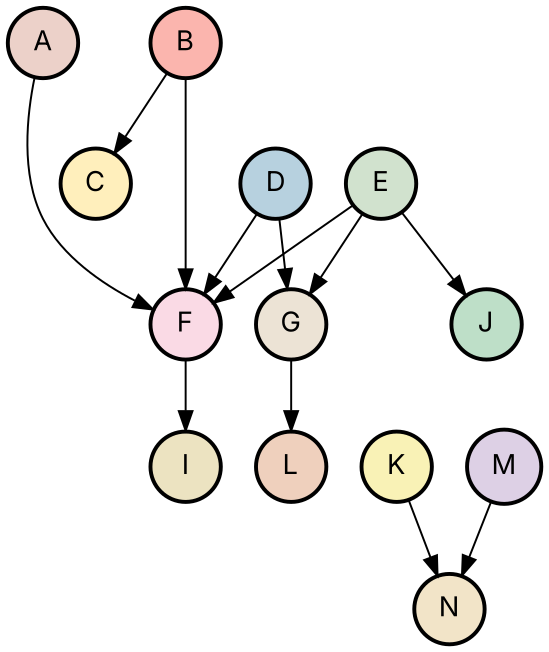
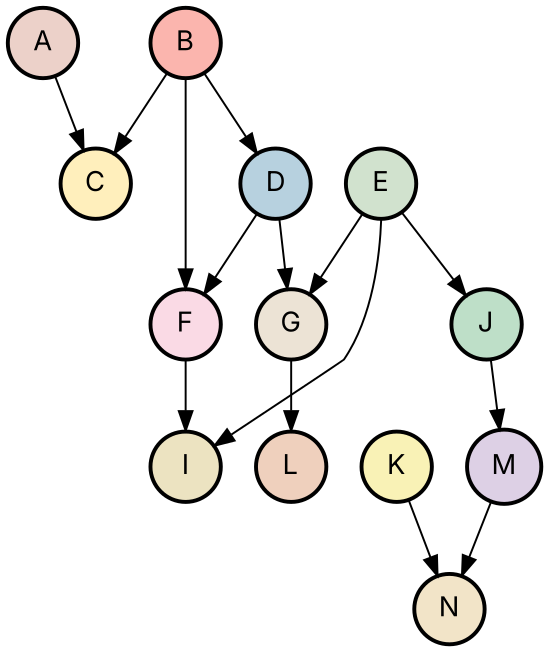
none -> (225, 105)
(39, 210) -> (66, 104)
(294, 246) -> (347, 355)
none -> (494, 385)
